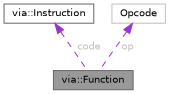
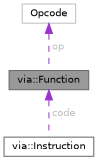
(74, 51) -> (49, 118)
